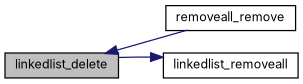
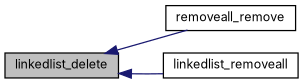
(135, 57) -> (147, 74)
